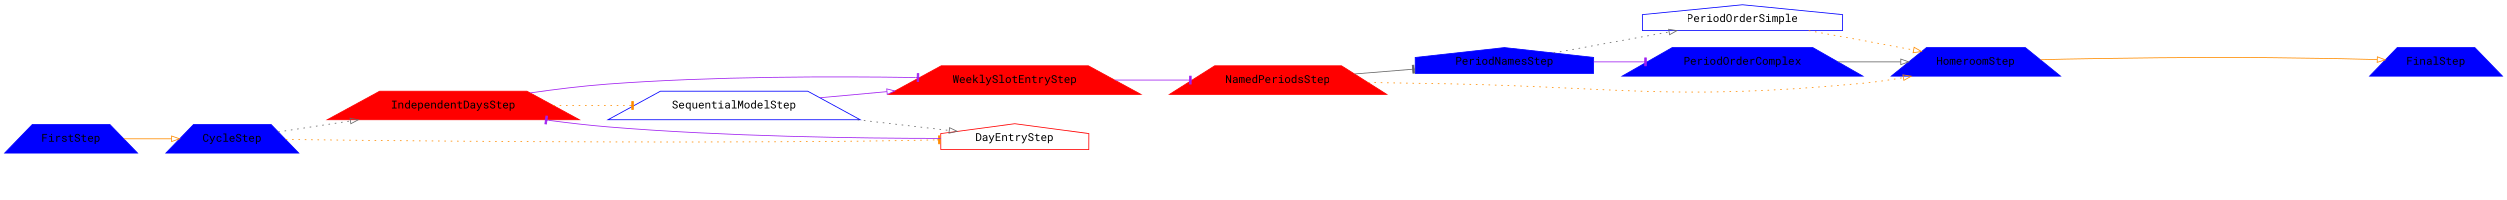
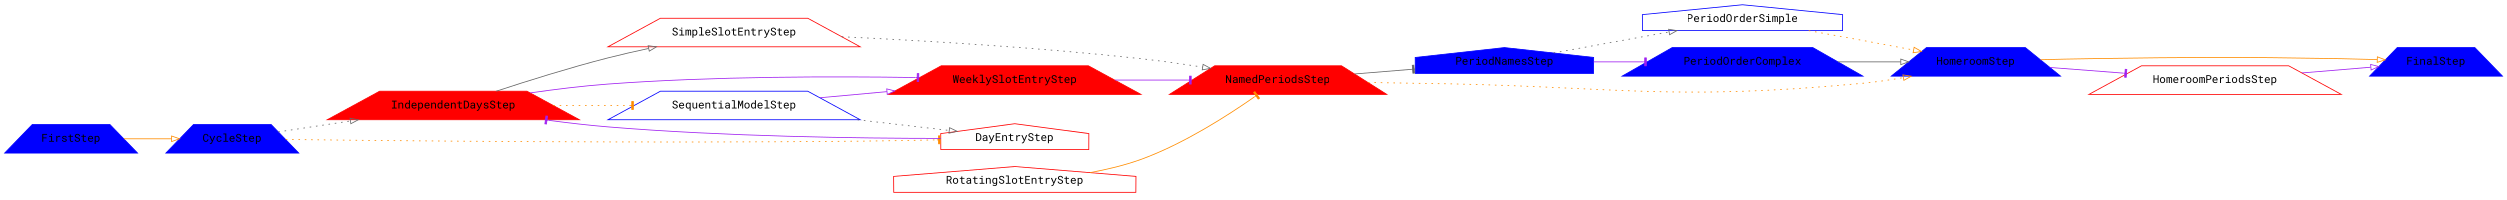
none -> (734, 33)
none -> (2215, 80)
none -> (1015, 181)
